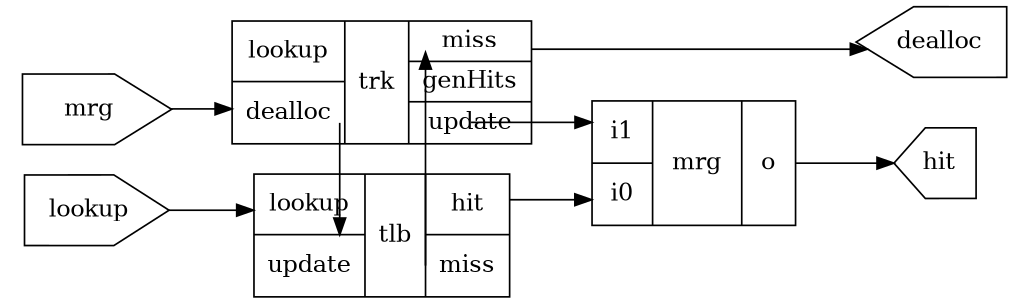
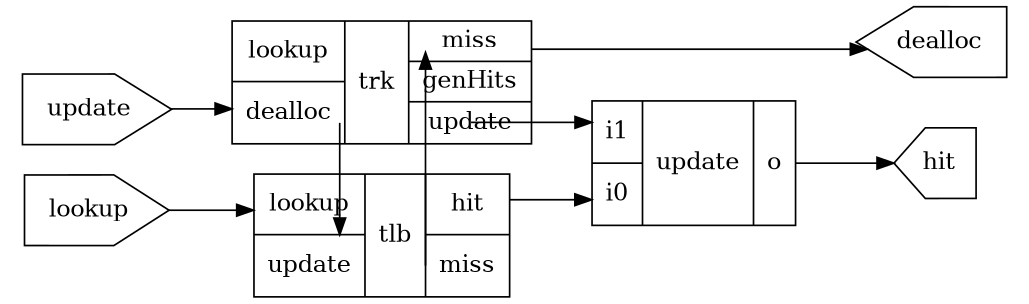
(89, 109) -> (89, 109)
(697, 162) -> (698, 162)
